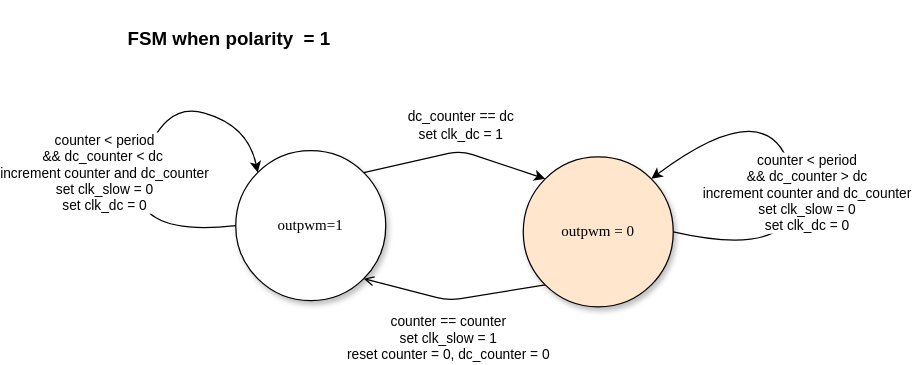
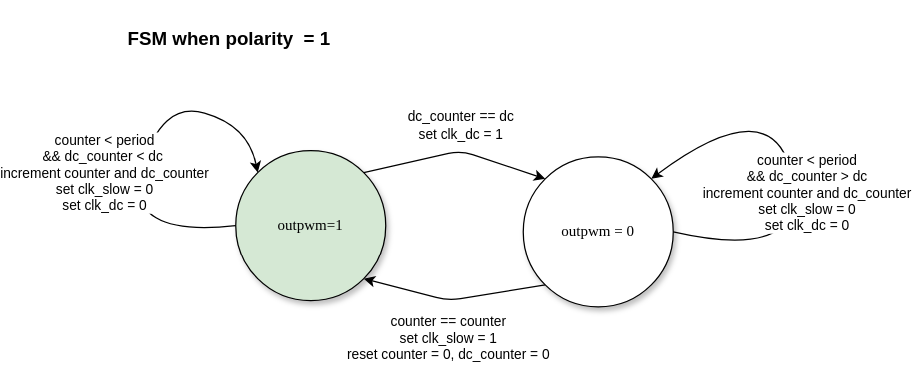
(311, 226) -> (311, 226)
(598, 232) -> (598, 232)
(371, 281) -> (373, 281)
